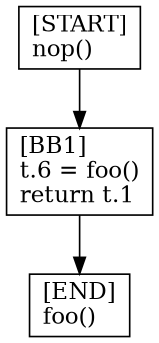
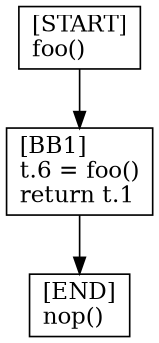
(80, 38) -> (80, 38)
(80, 305) -> (80, 305)
